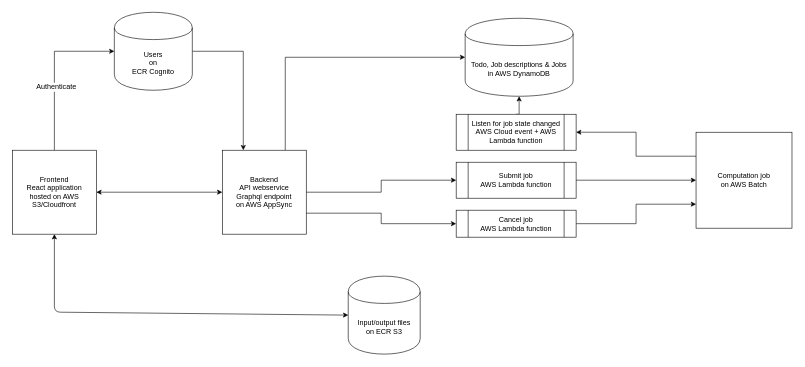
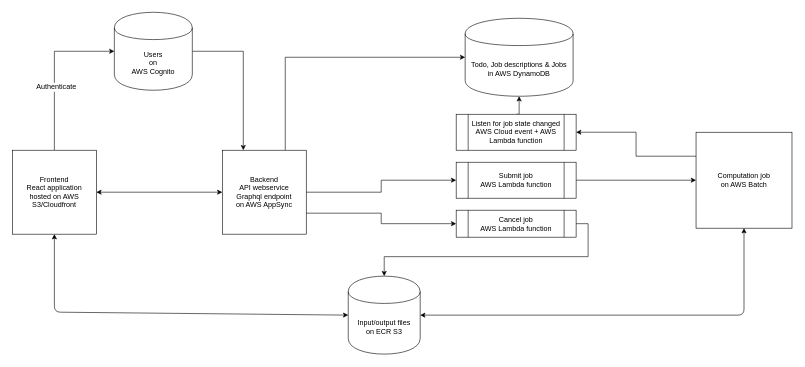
(153, 63) -> (153, 63)
(636, 224) -> (487, 257)
none -> (743, 314)
